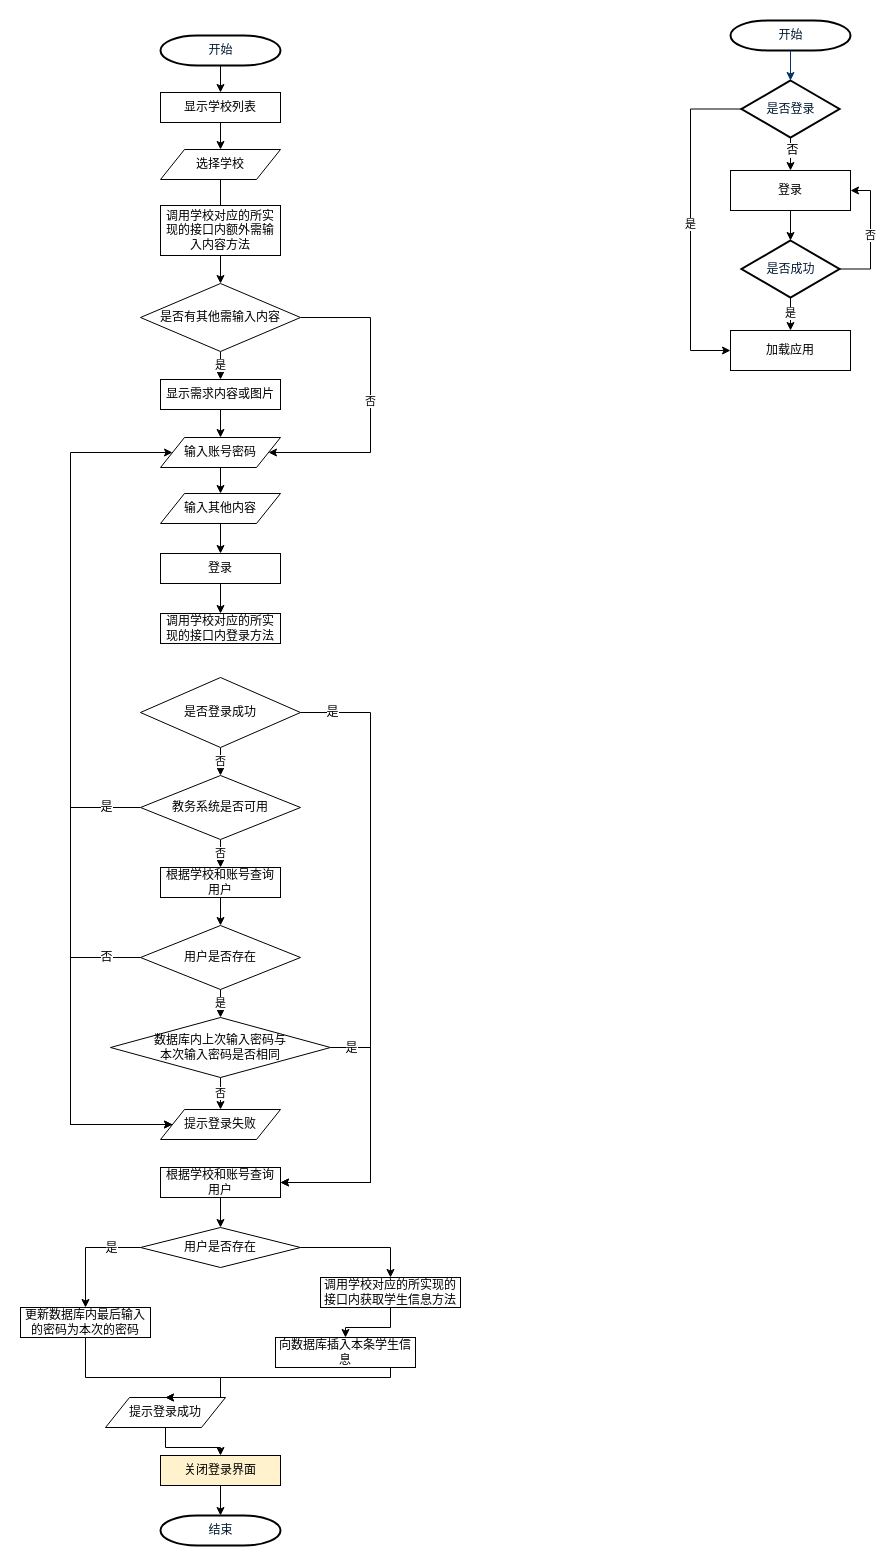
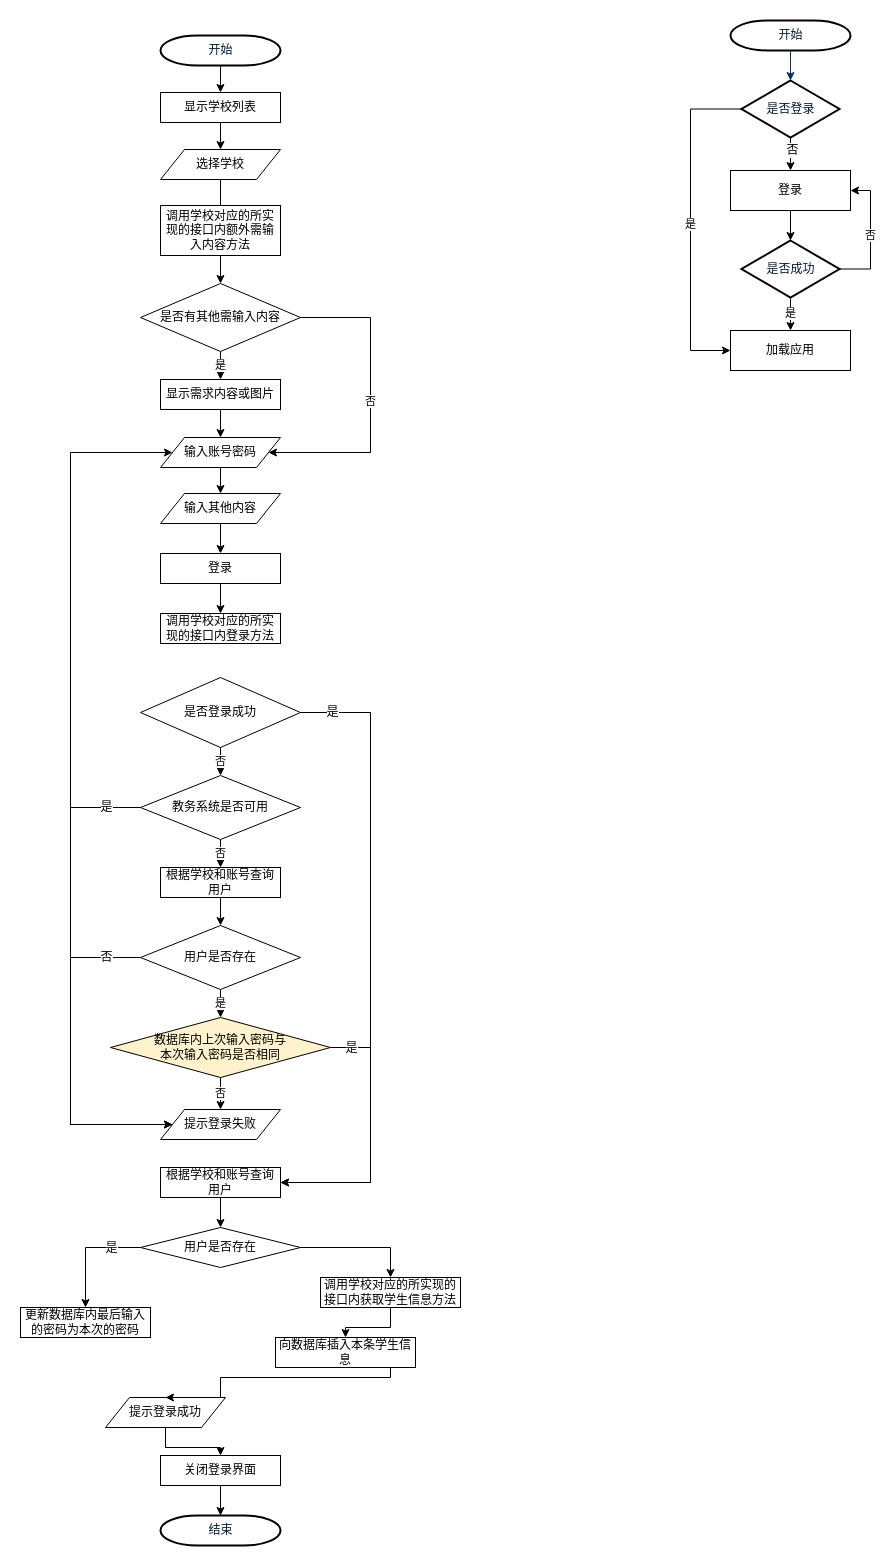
(221, 1048) -> (221, 1048)
(132, 1378) -> none
(221, 1471) -> (221, 1471)
